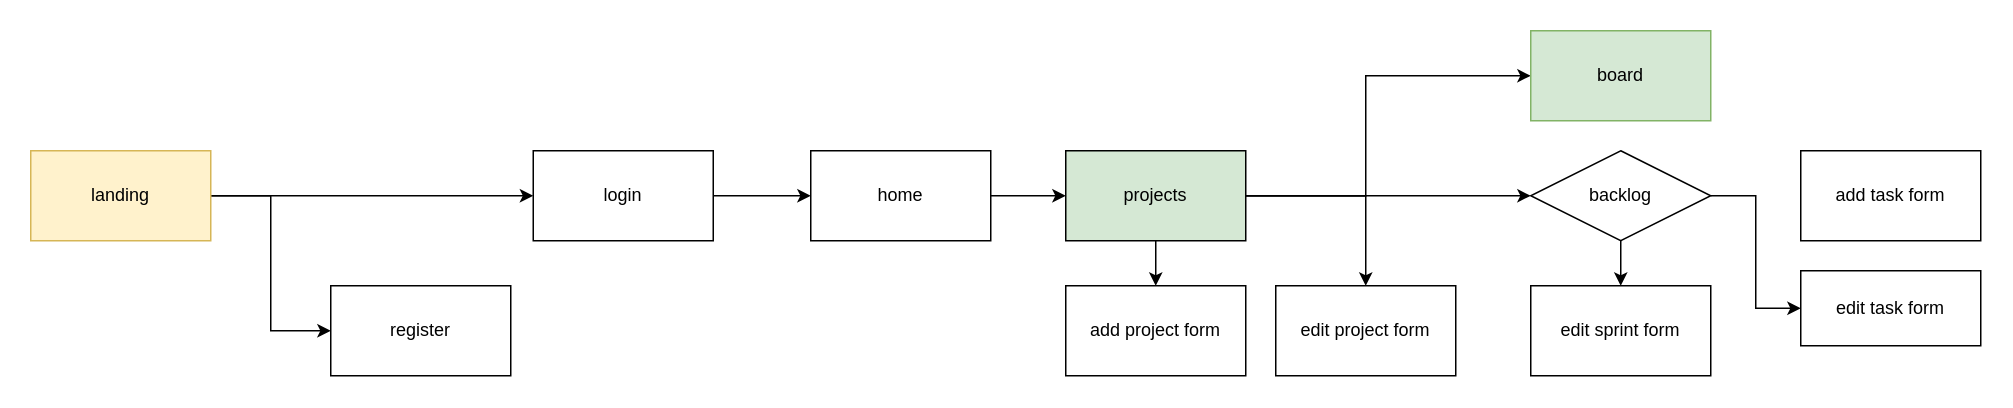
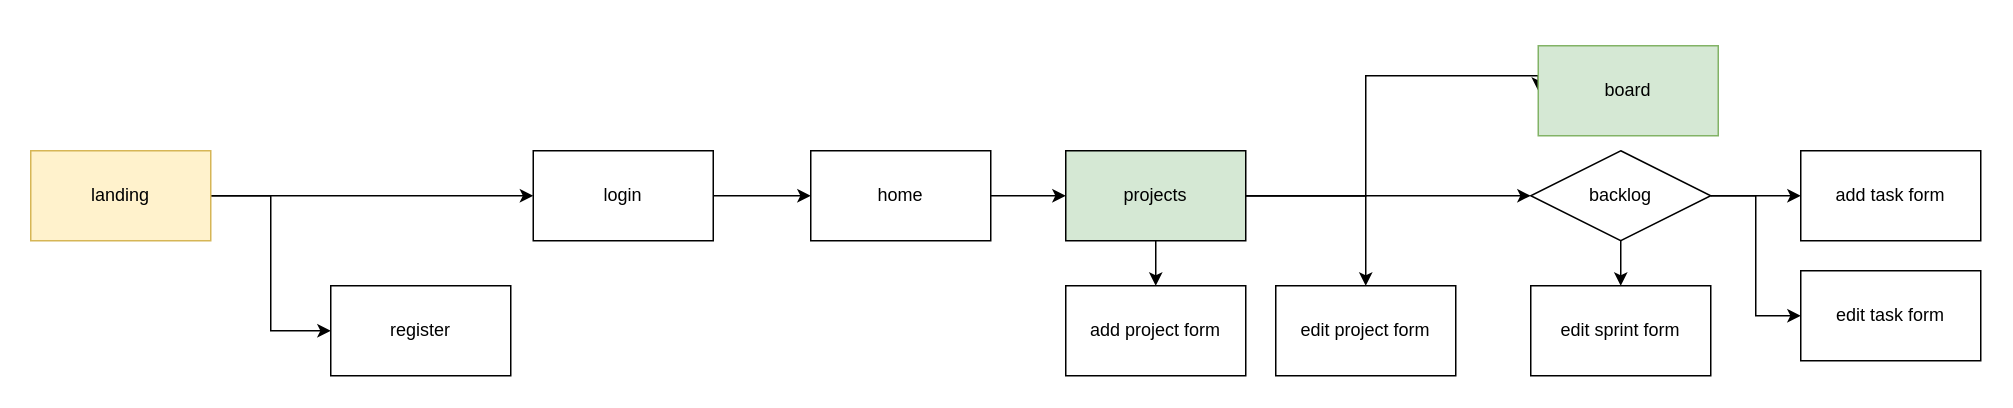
(1621, 76) -> (1628, 91)
none -> (1774, 196)
(1891, 308) -> (1891, 316)
